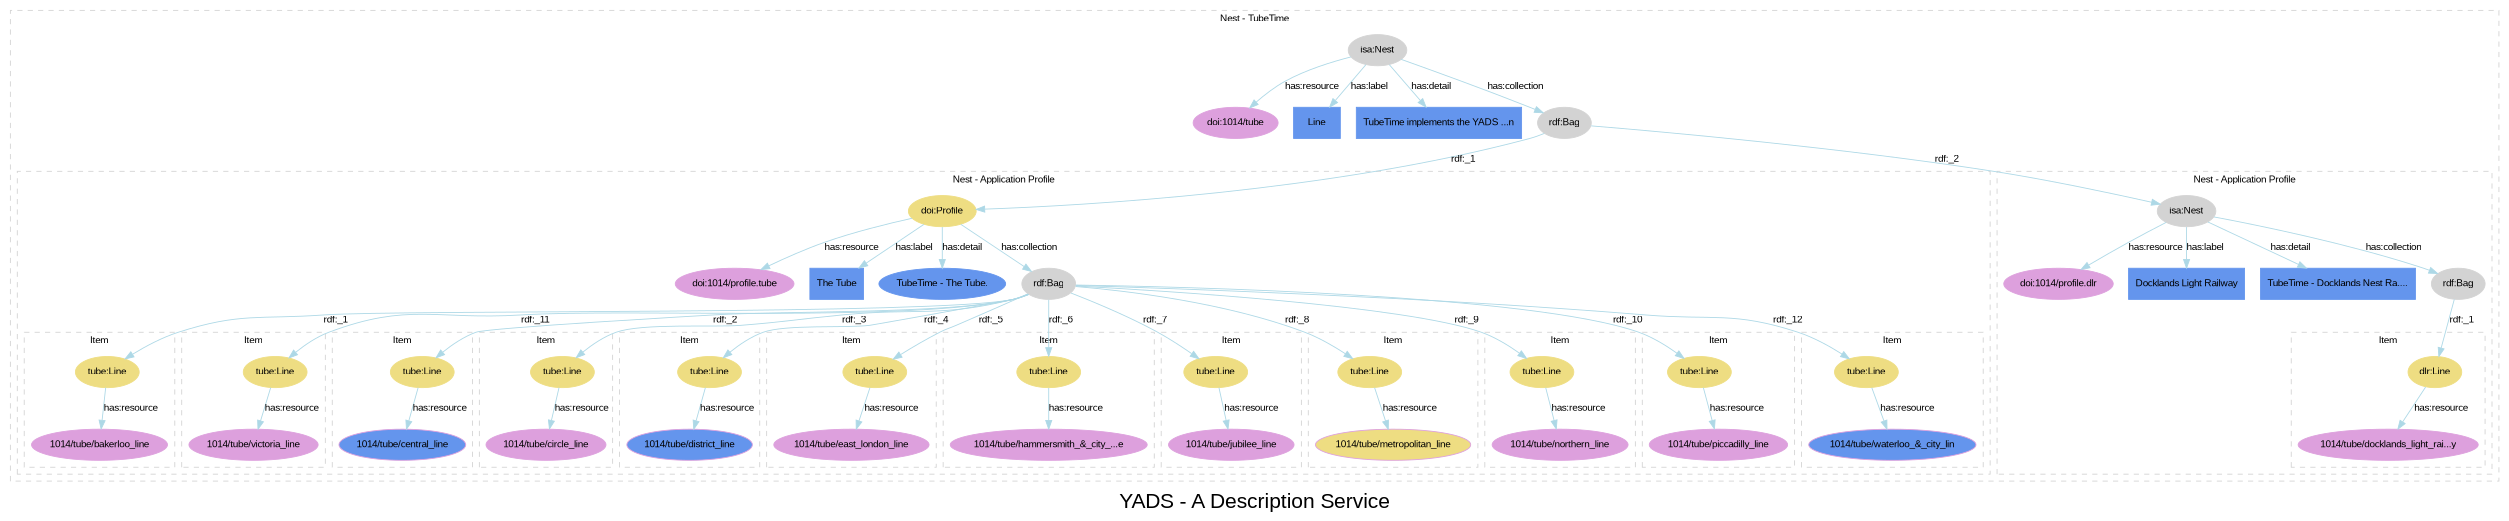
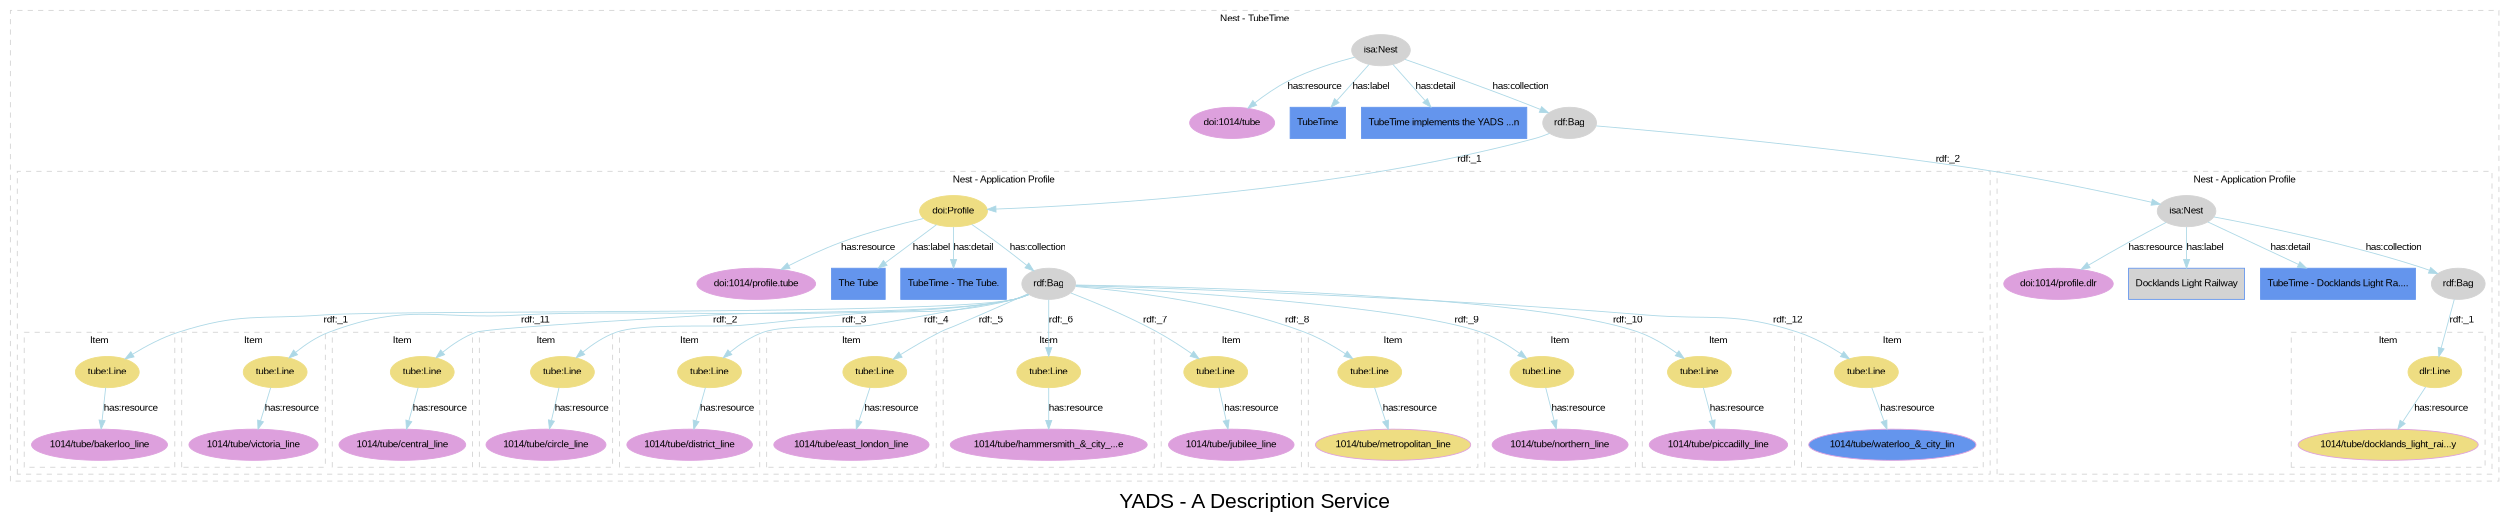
(1317, 123) -> (1318, 123)
(942, 284) -> (954, 284)
(2187, 284) -> (2187, 284)
(2338, 284) -> (2338, 284)
(402, 445) -> (402, 445)
(690, 445) -> (690, 445)
(2388, 445) -> (2388, 445)
